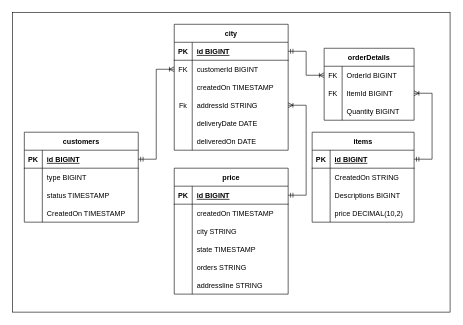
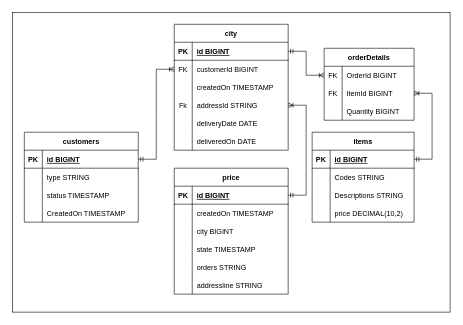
(68, 178) -> (68, 178)
(366, 178) -> (358, 178)
(370, 196) -> (370, 196)
(217, 232) -> (217, 232)
